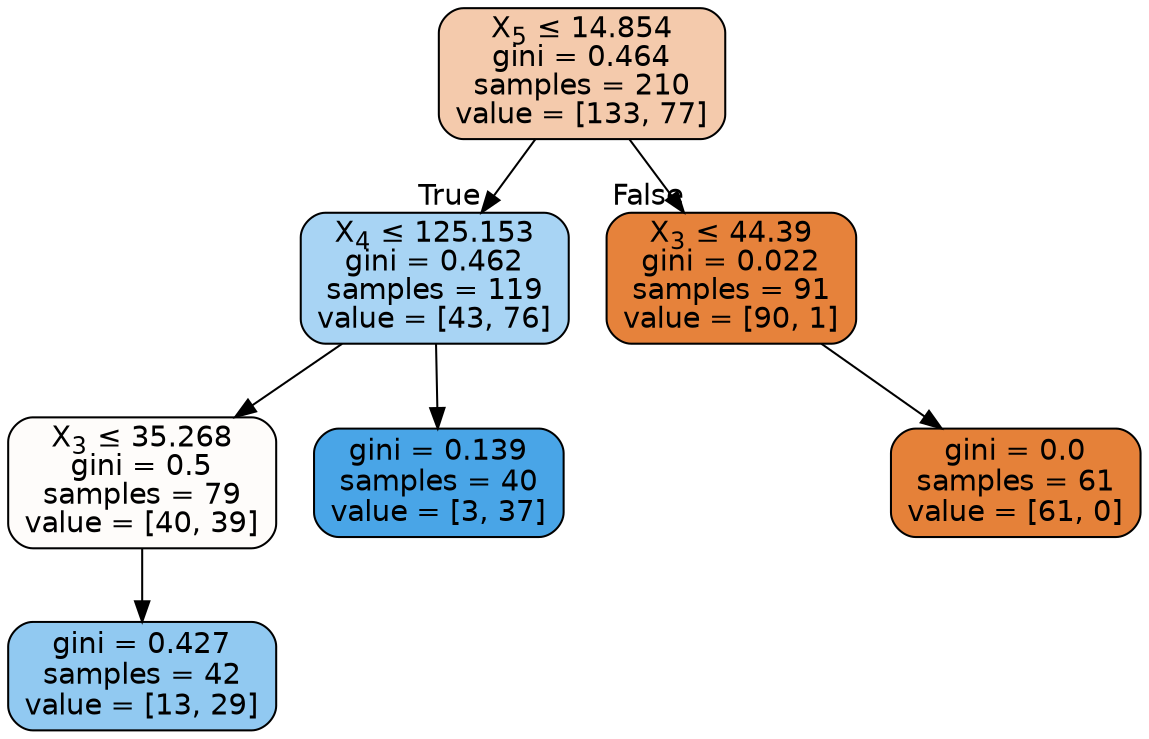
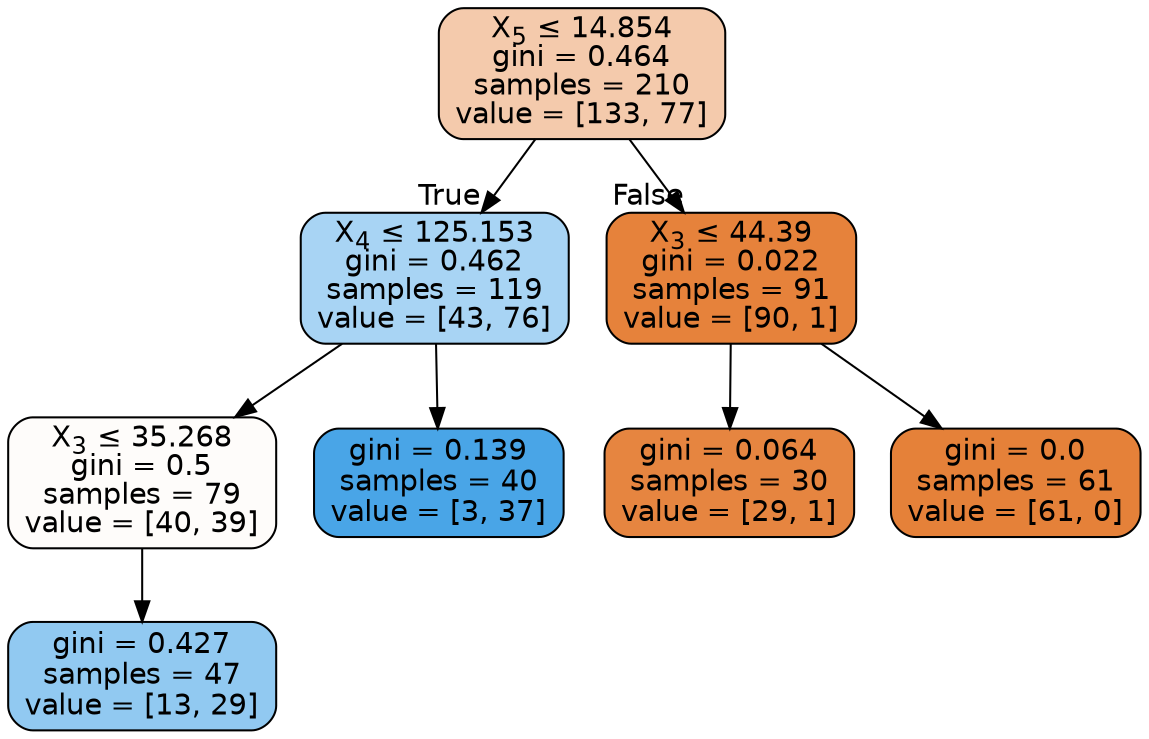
none -> (729, 483)
(142, 675) -> (142, 675)
